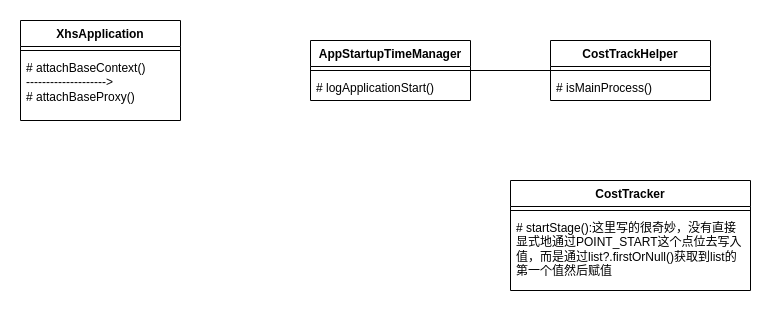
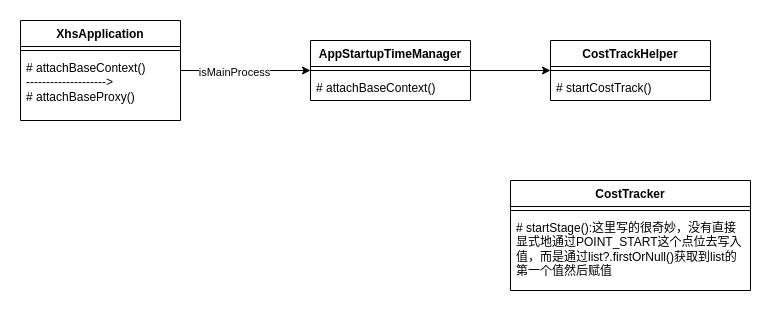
none -> (243, 71)
(545, 71) -> (542, 71)
(386, 89) -> (386, 89)
(609, 89) -> (615, 89)
